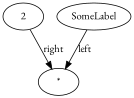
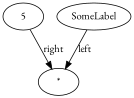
(23, 17) -> (23, 17)
